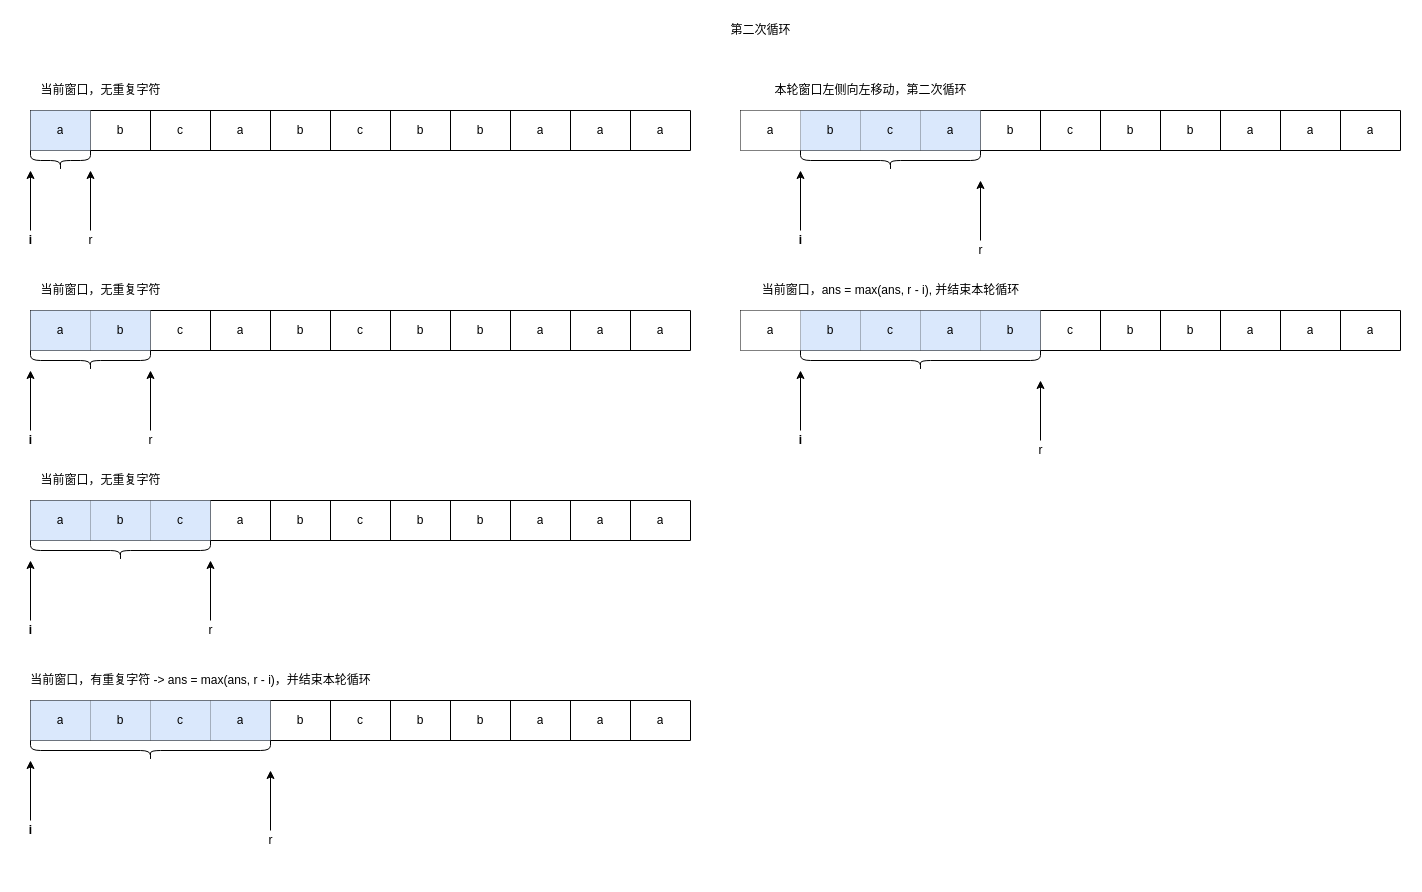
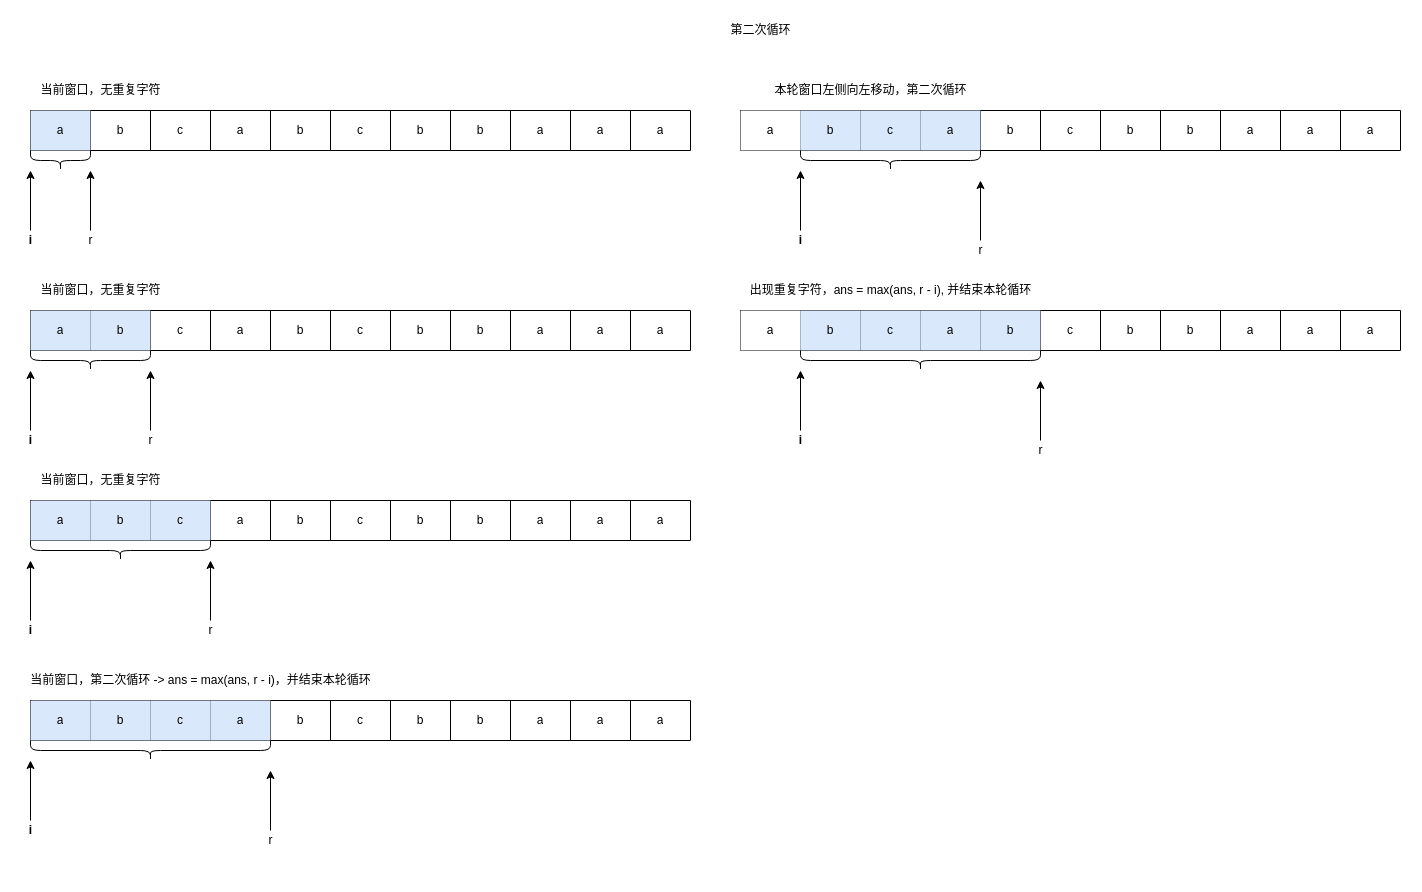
(891, 291) -> (891, 291)
(201, 681) -> (201, 681)
